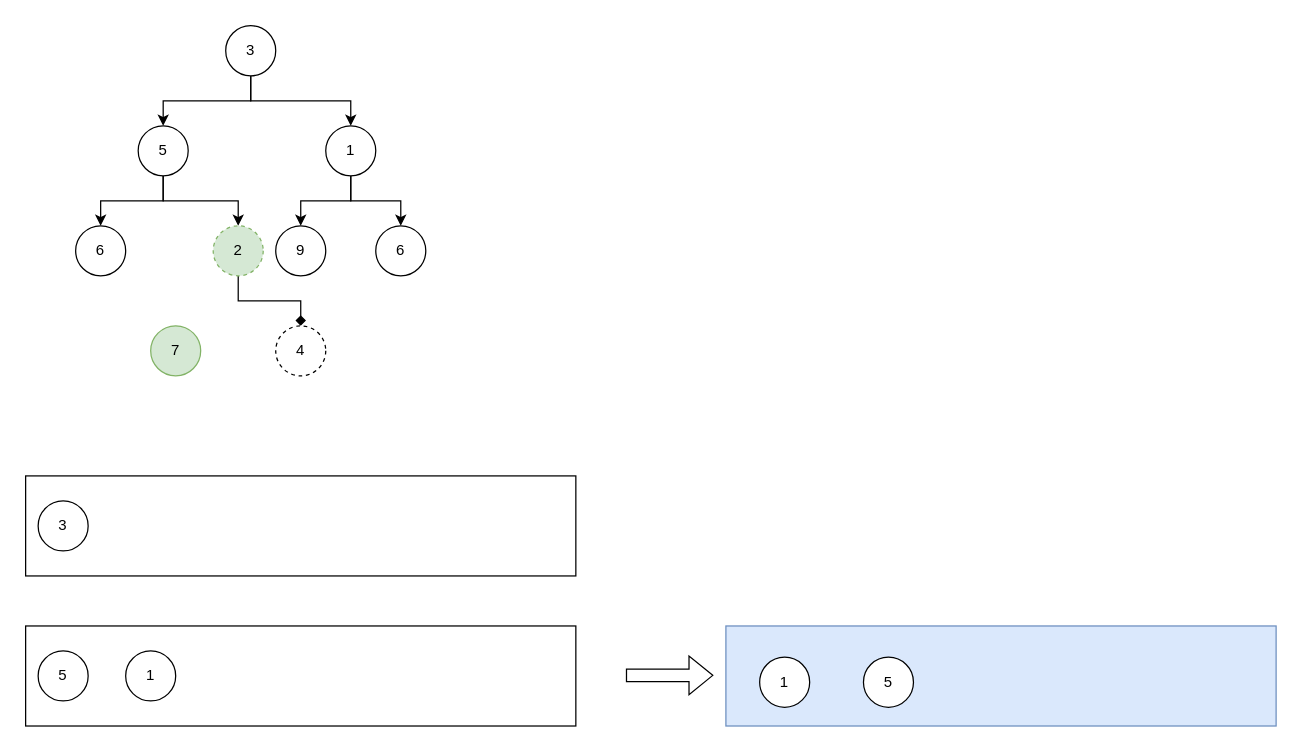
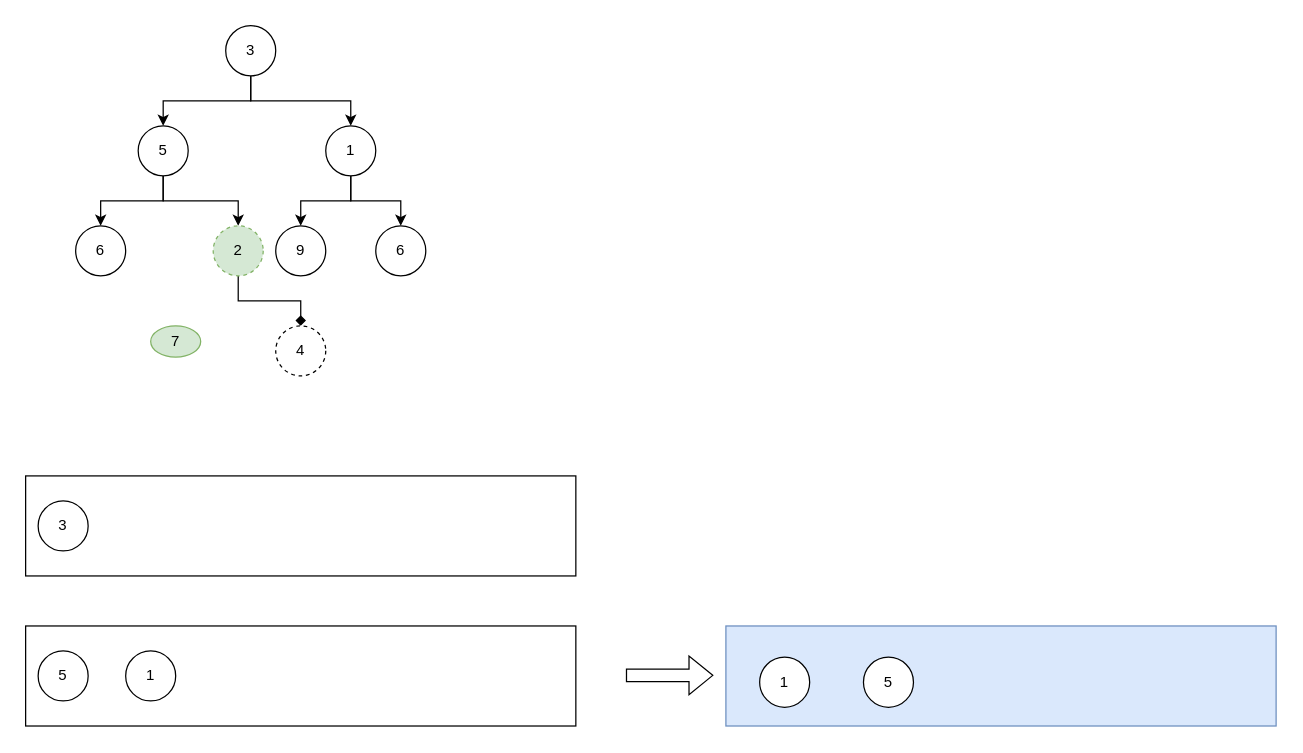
(176, 351) -> (176, 341)
